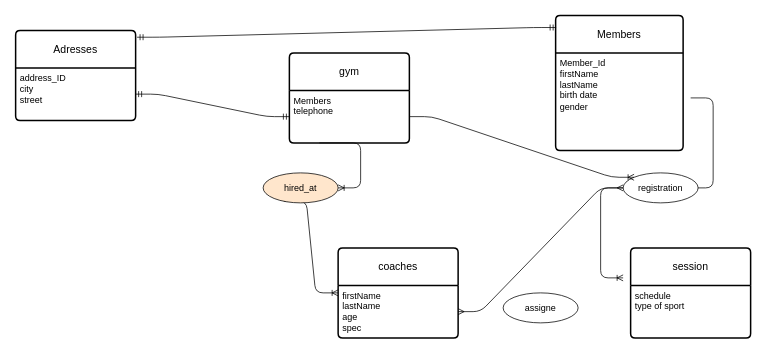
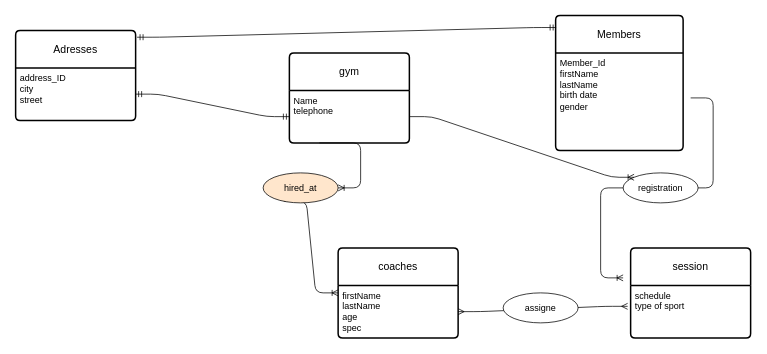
(315, 106) -> (315, 106)
(539, 252) -> (600, 307)
